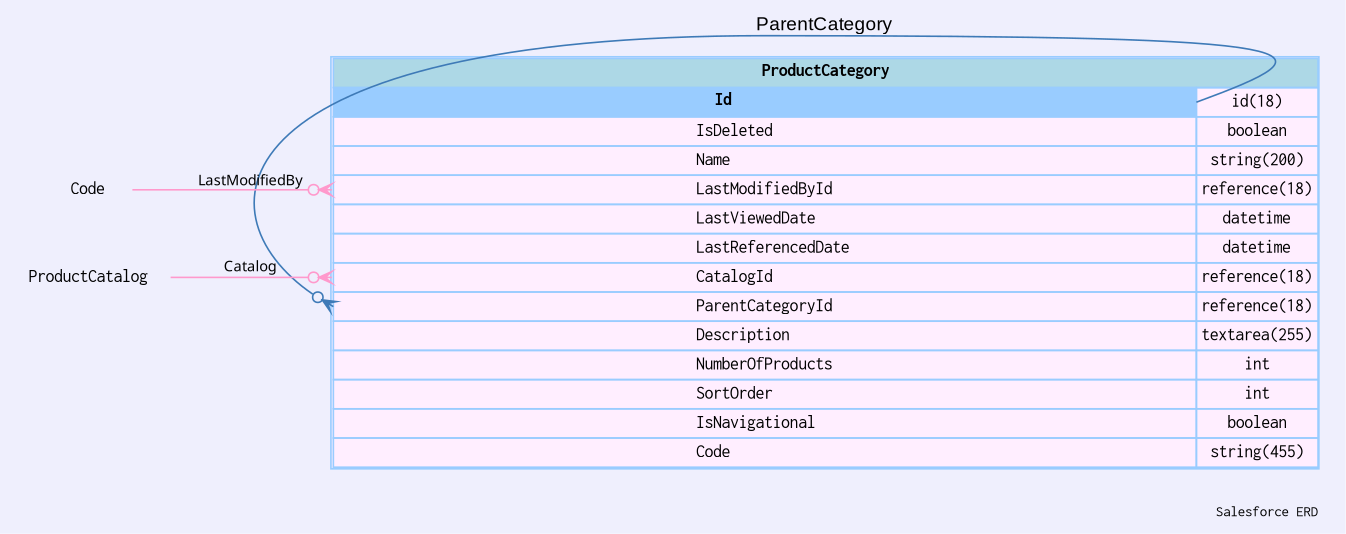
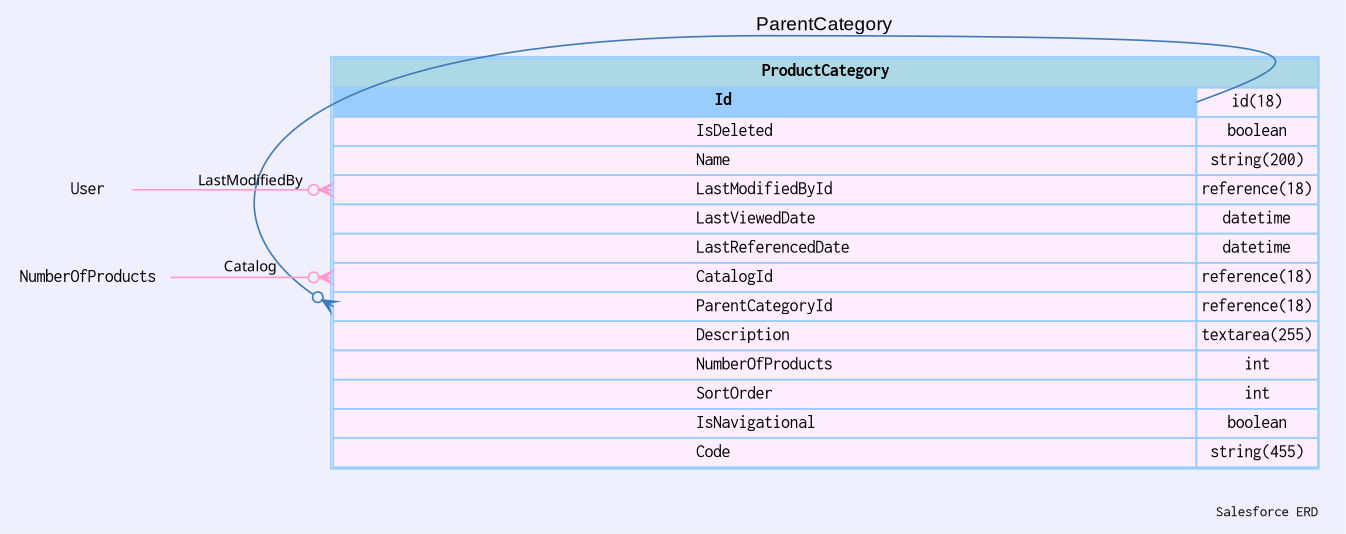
(88, 190) -> (88, 190)
(88, 277) -> (88, 277)
